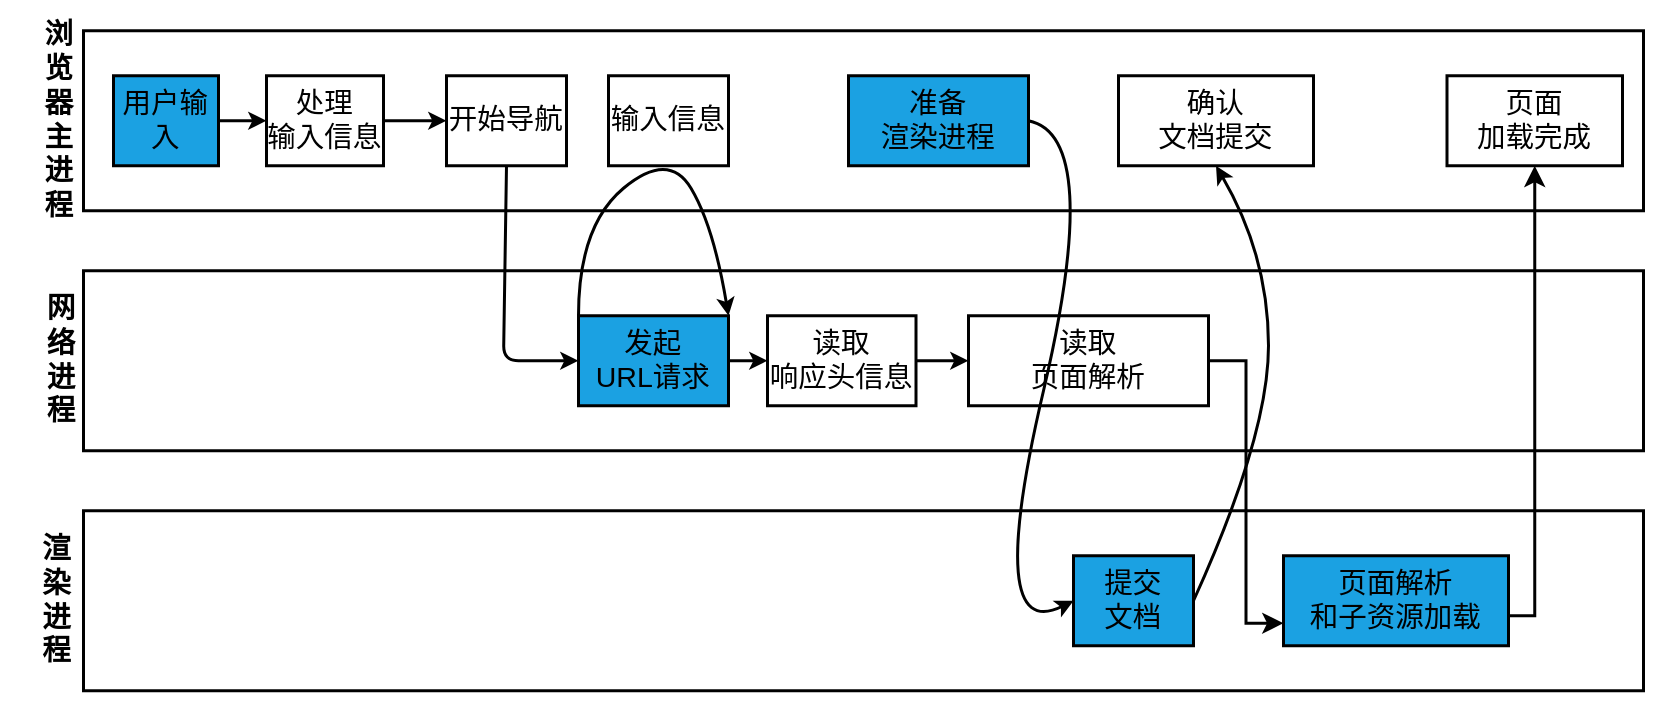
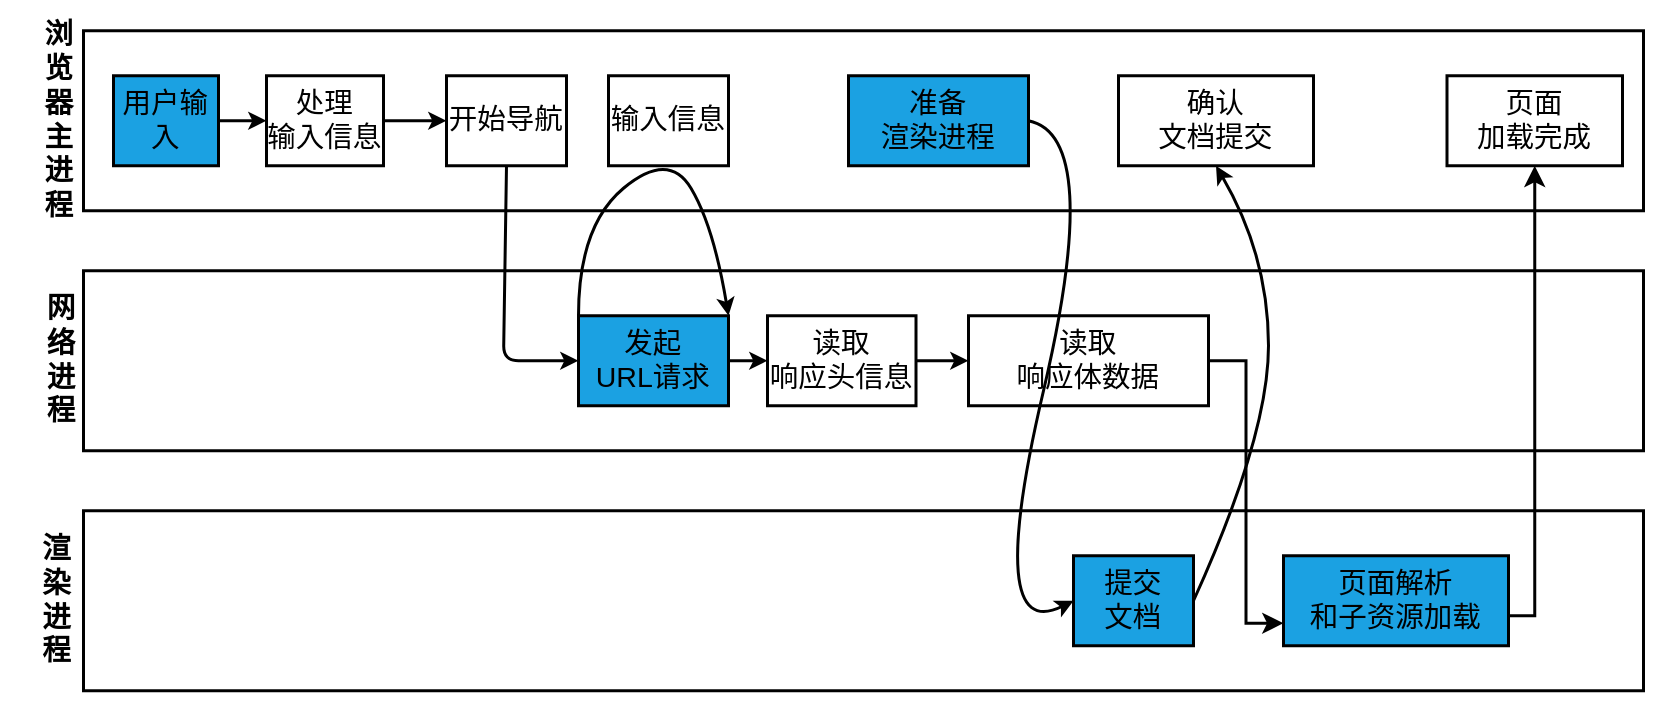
(1088, 361) -> (1088, 361)
